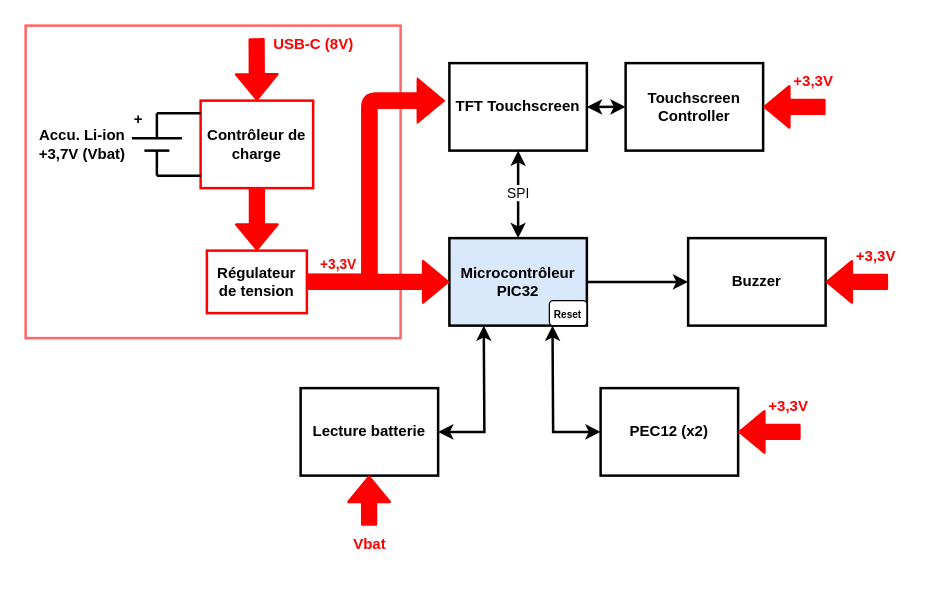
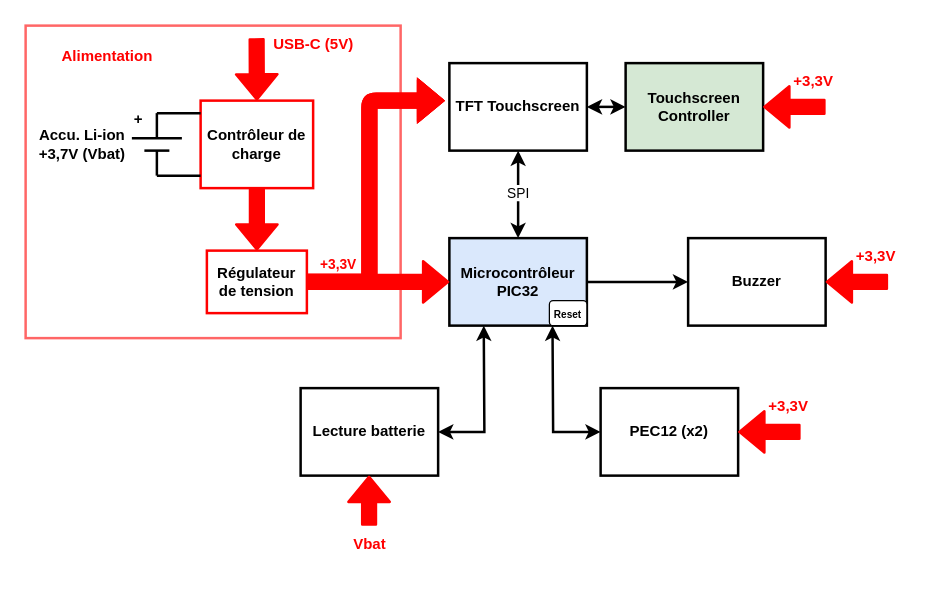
(314, 44) -> (314, 44)
none -> (107, 57)
(694, 107) -> (694, 107)
